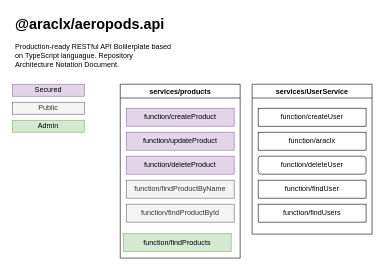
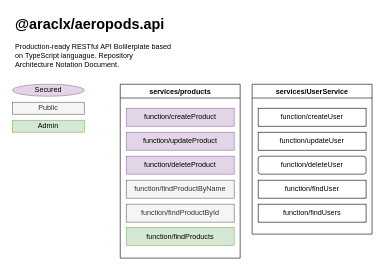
(48, 90) -> (48, 90)
(312, 141) -> (312, 141)
(177, 243) -> (180, 237)
